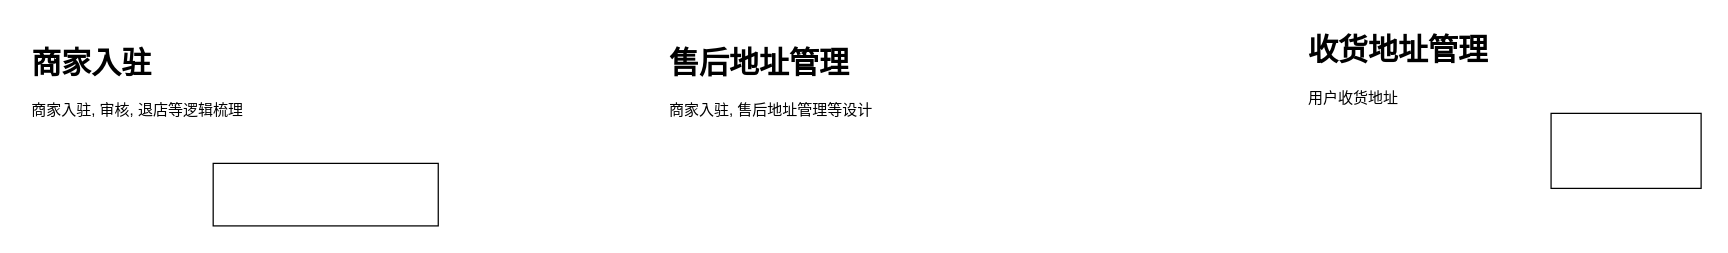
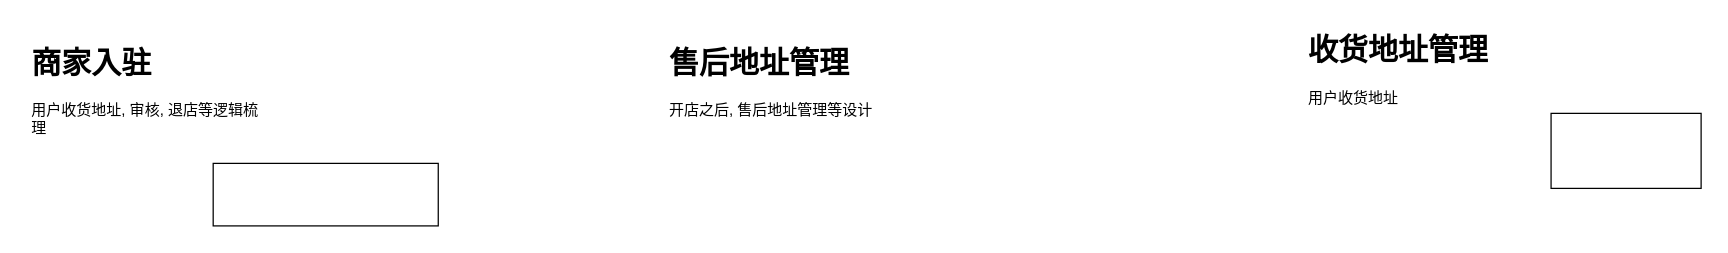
(138, 44) -> (146, 53)
(771, 44) -> (771, 44)
